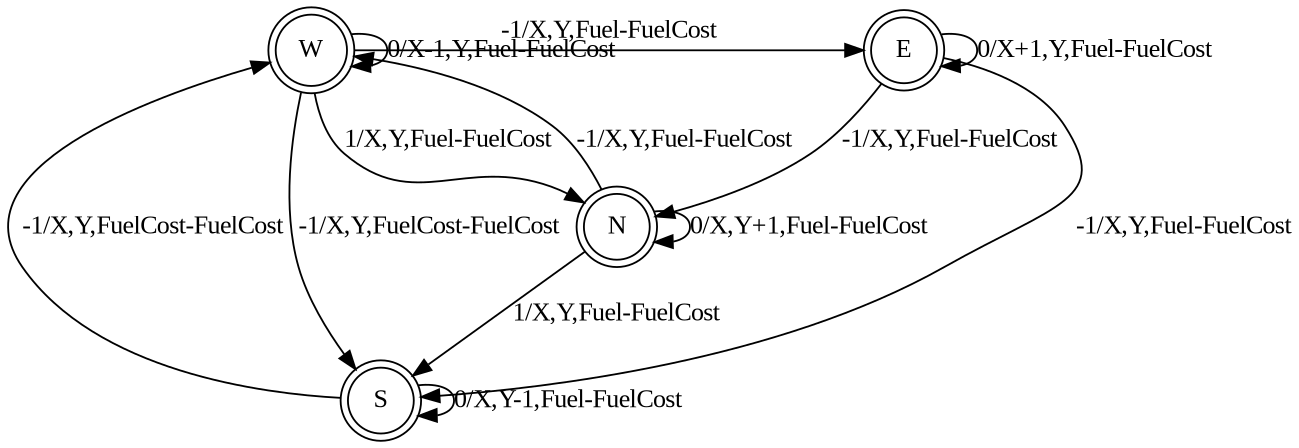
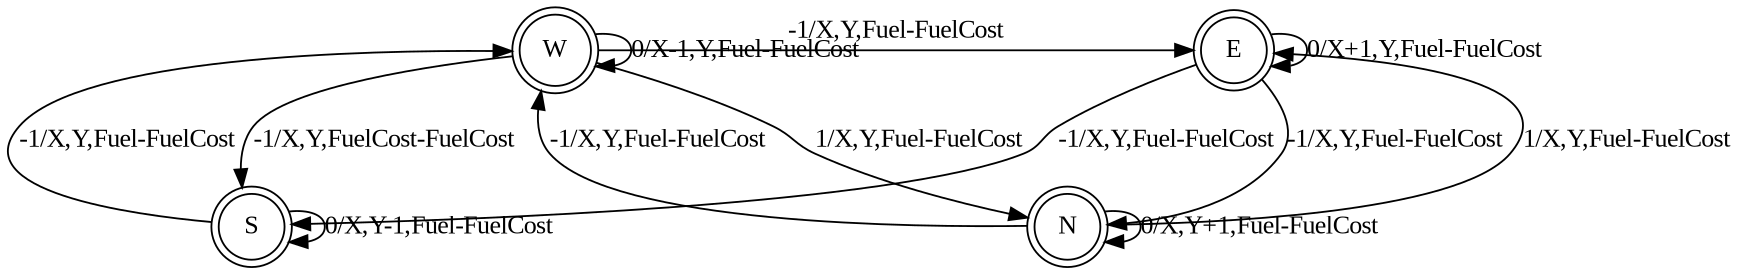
(153, 227) -> (127, 140)
(507, 308) -> (1453, 185)
